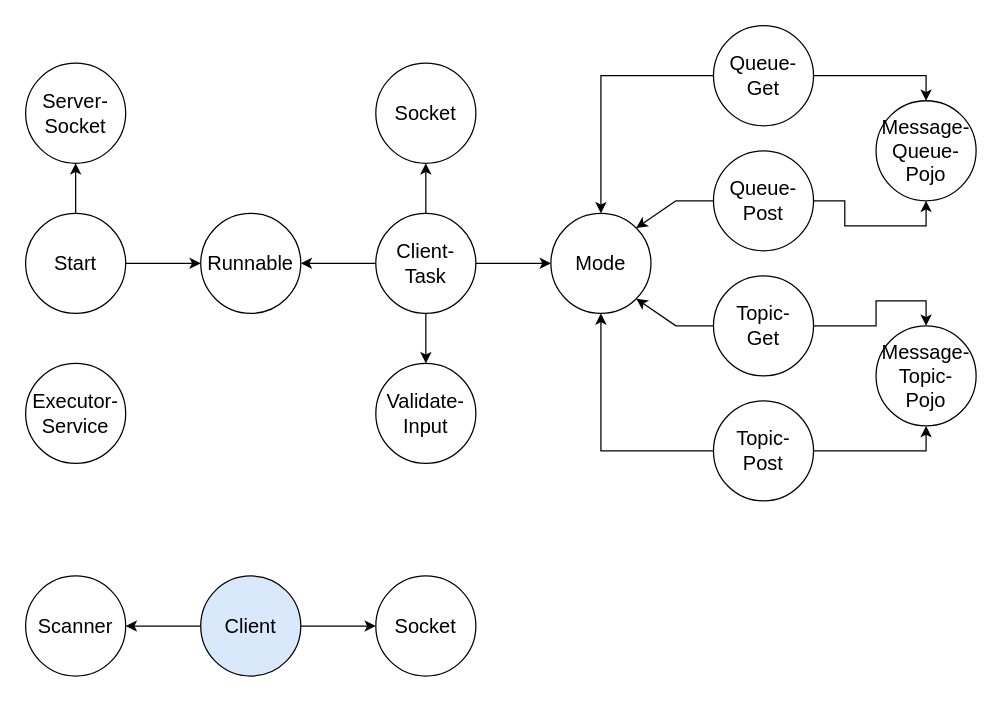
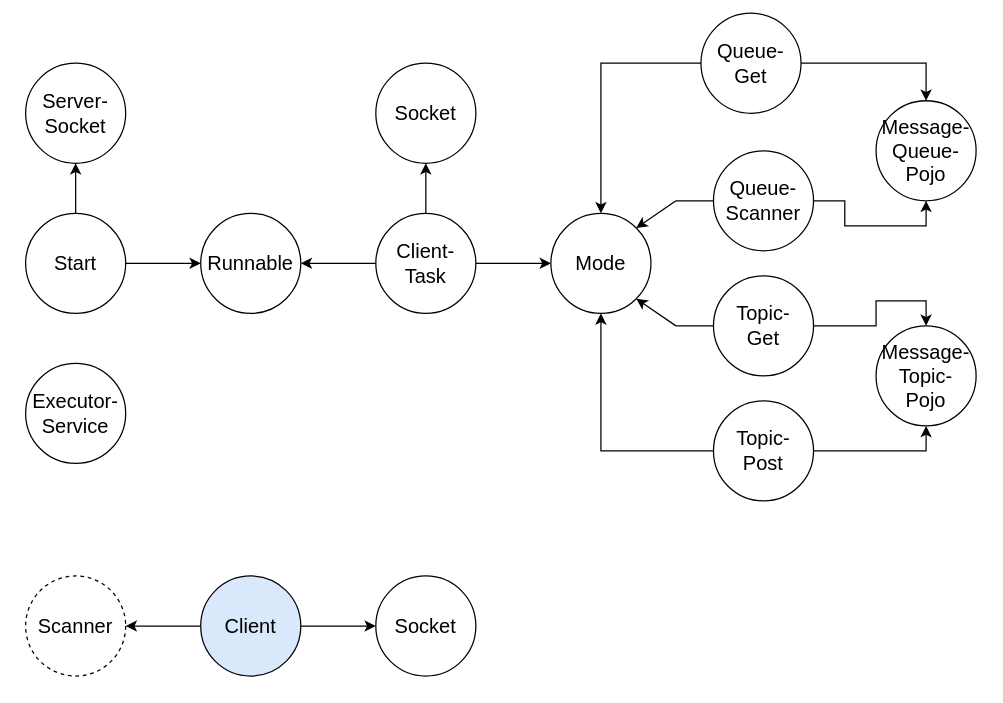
(763, 76) -> (751, 63)
(763, 201) -> (763, 201)
(426, 334) -> none
(426, 413) -> none
(76, 626) -> (76, 626)
